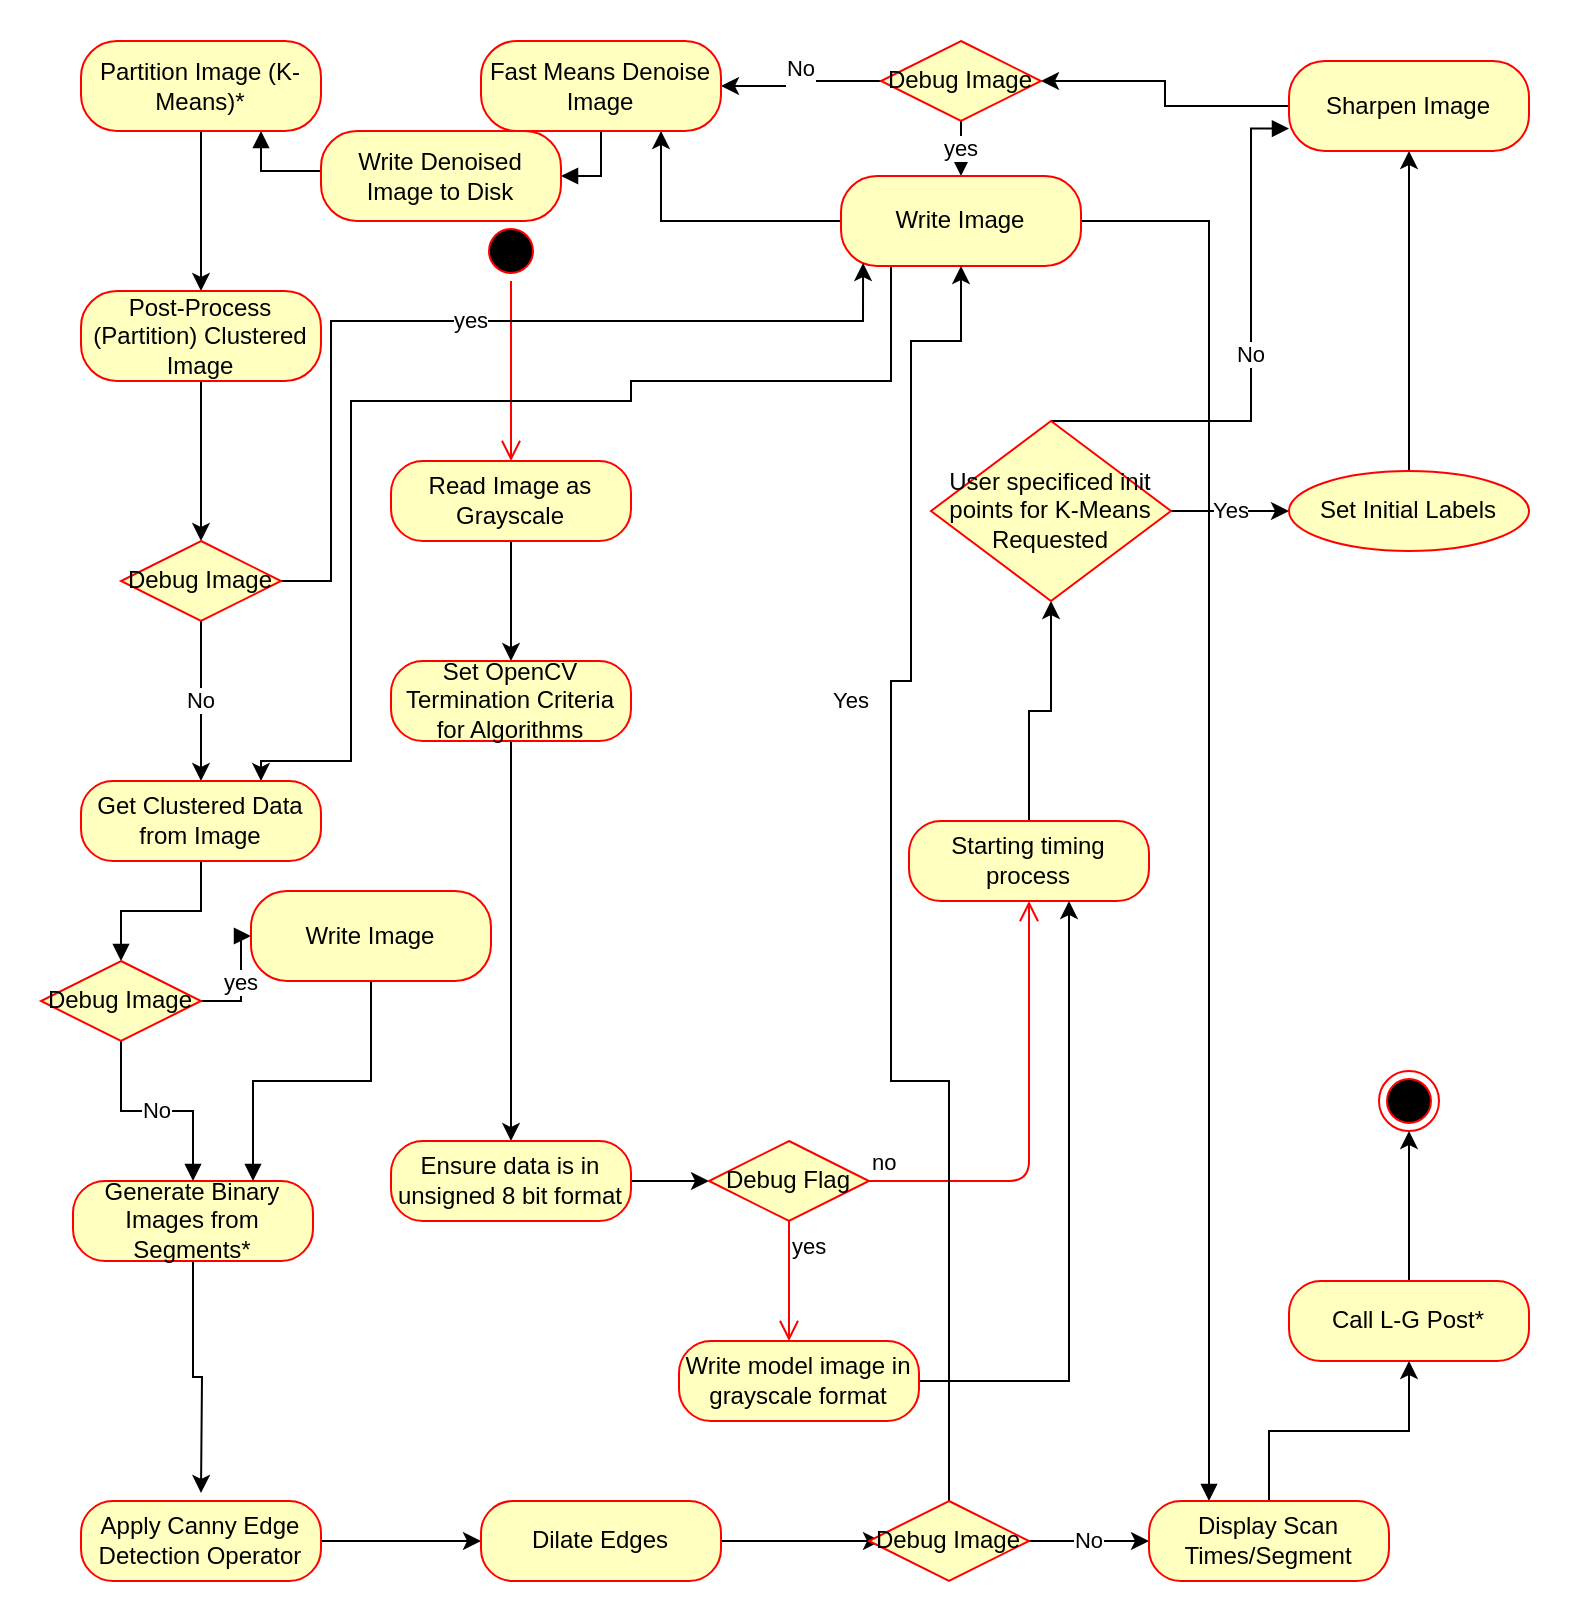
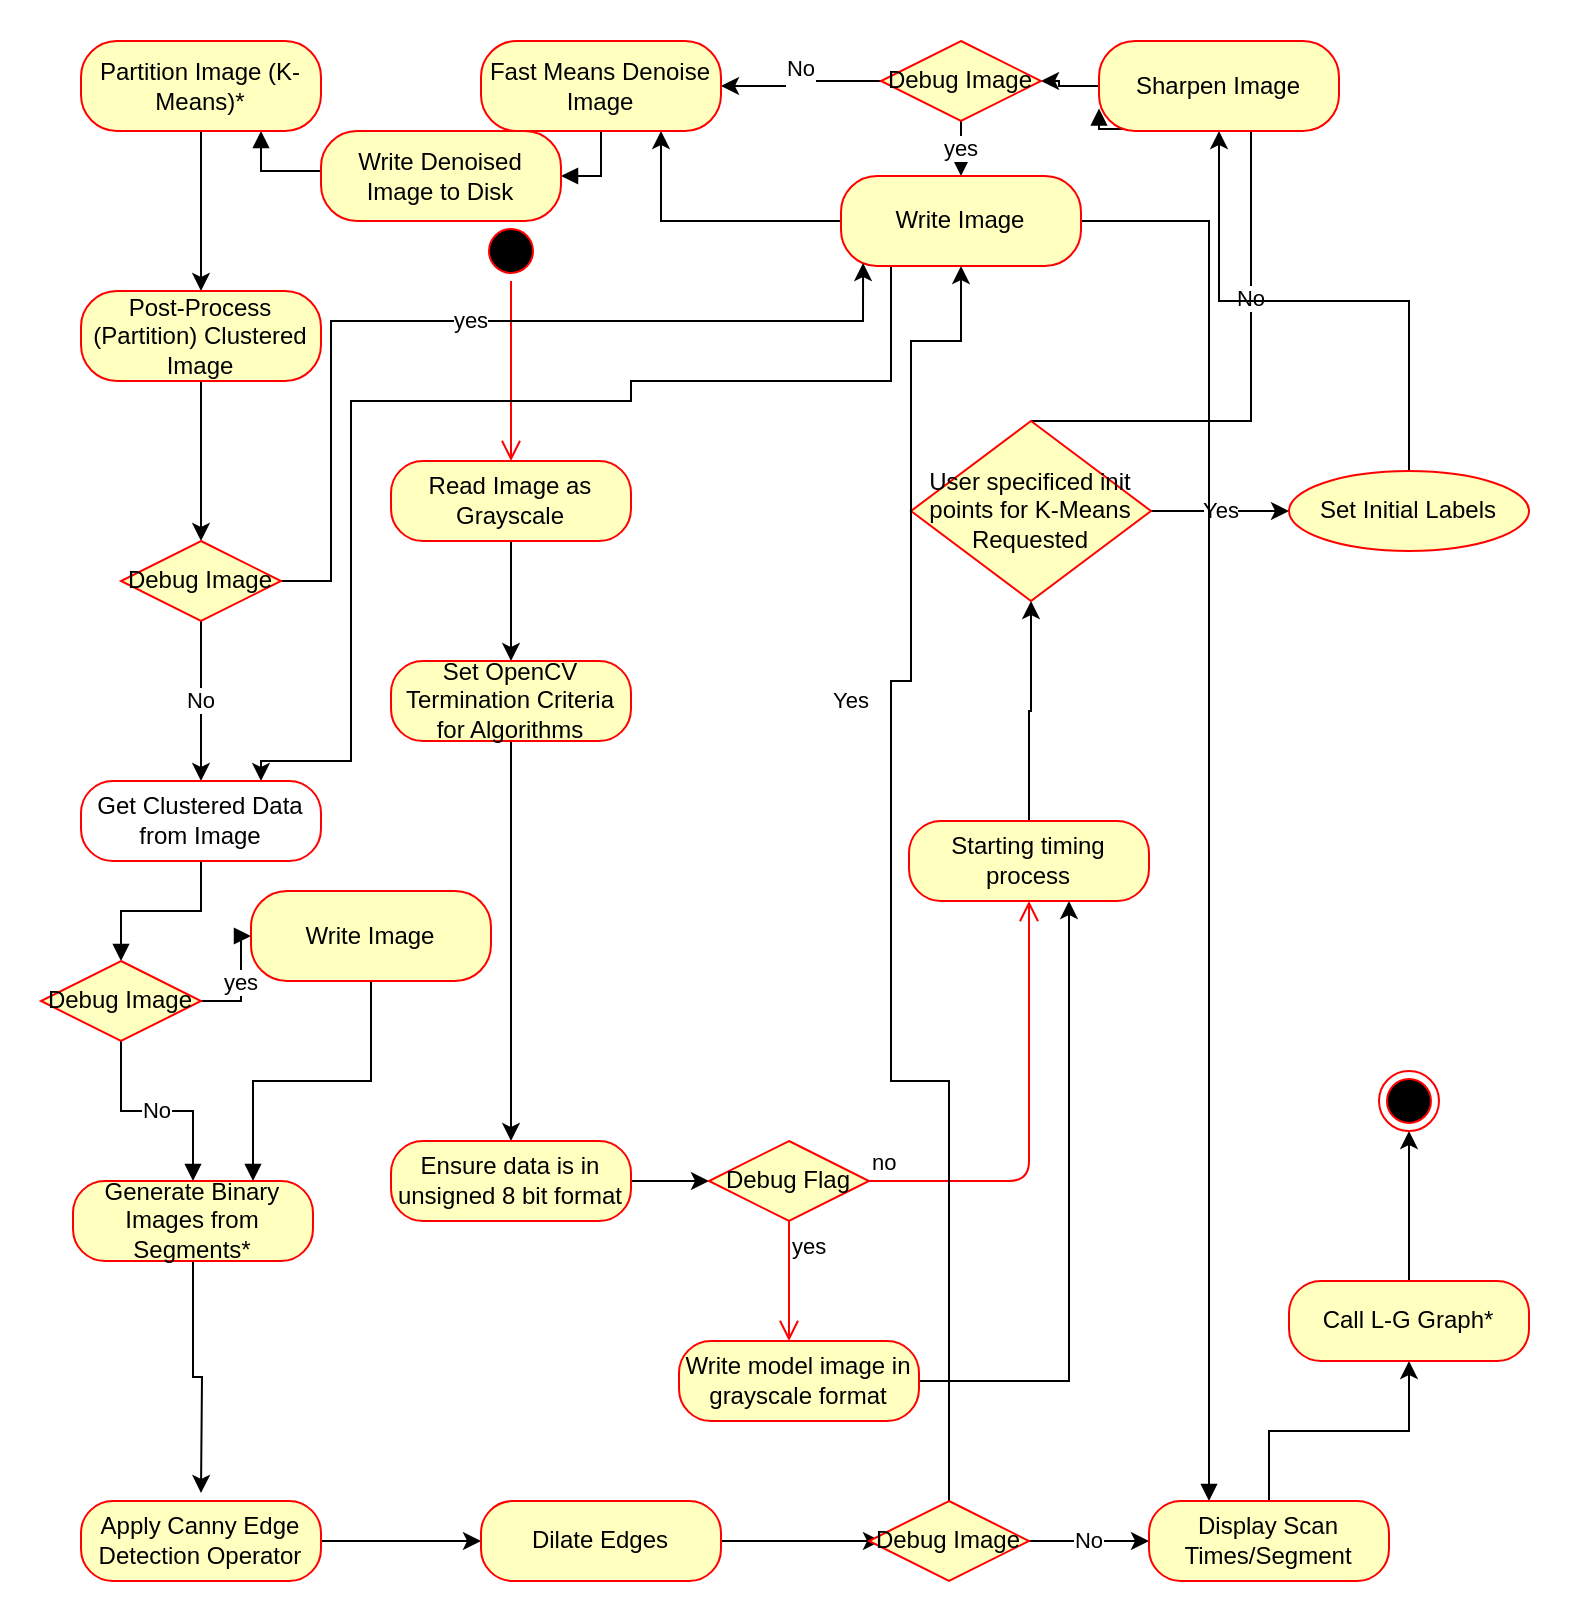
(1409, 106) -> (1219, 86)
(1051, 511) -> (1031, 511)
(201, 821) -> (201, 821)
(1409, 1321) -> (1409, 1321)
